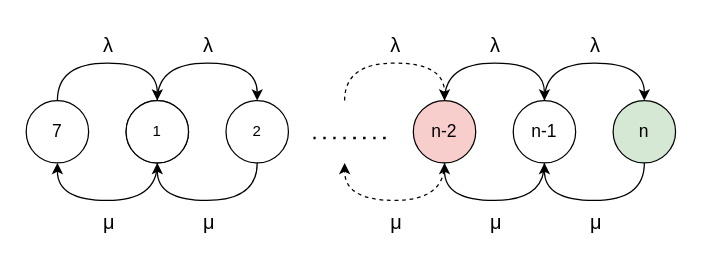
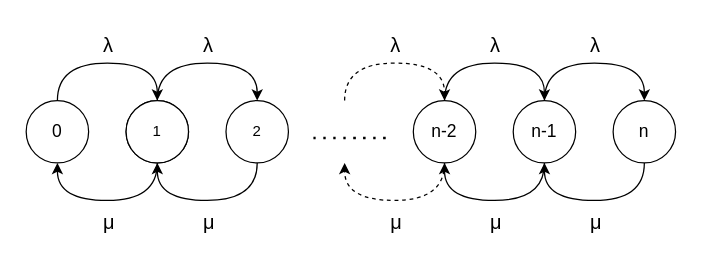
(57, 132) -> (57, 132)
(444, 132) -> (444, 132)
(644, 132) -> (644, 132)
